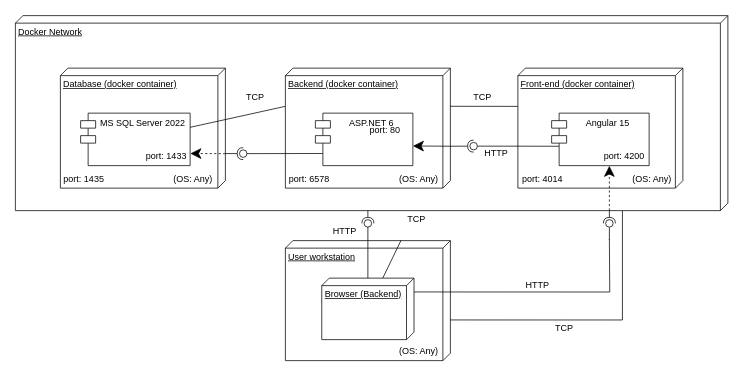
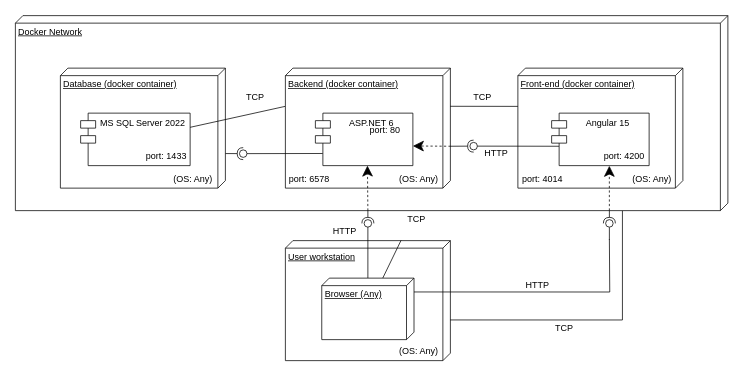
(435, 146) -> (435, 146)
(212, 153) -> none
(84, 178) -> none
none -> (368, 191)
(365, 300) -> (357, 295)
